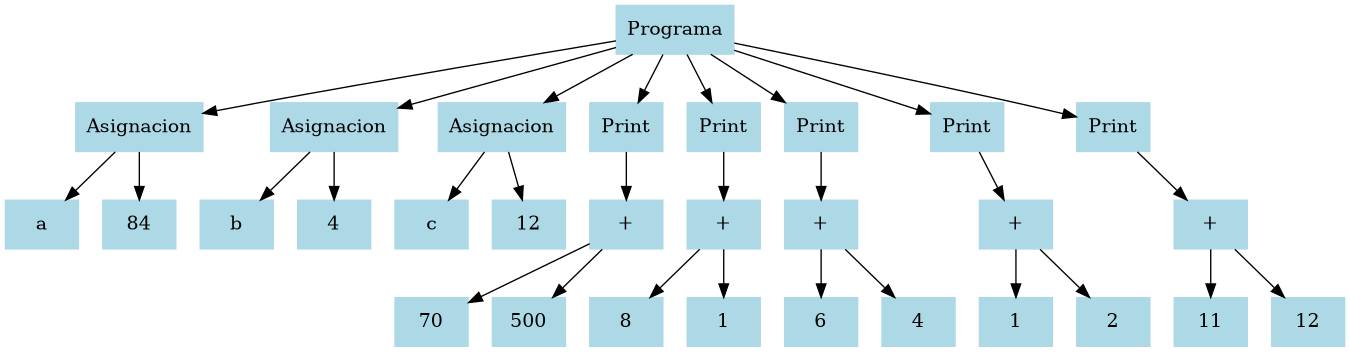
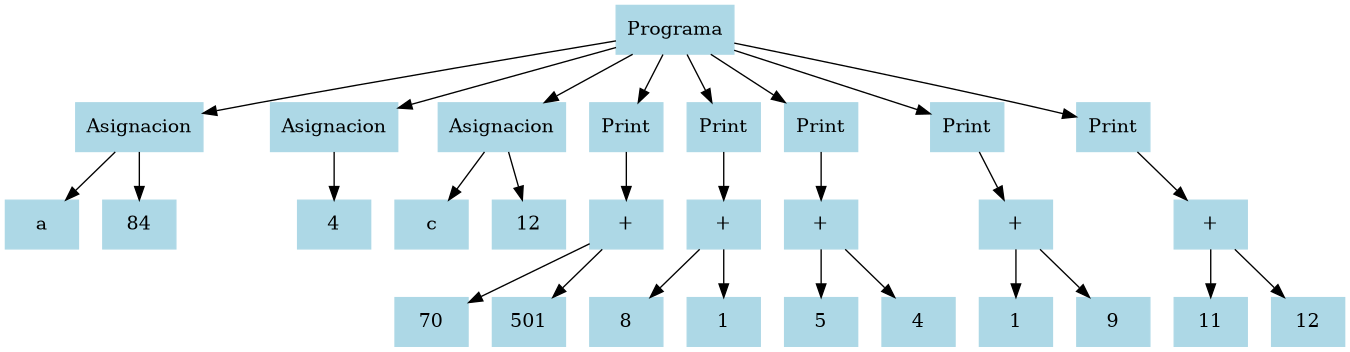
(237, 225) -> none
(529, 322) -> (529, 322)
(821, 322) -> (821, 322)
(1113, 322) -> (1113, 322)
